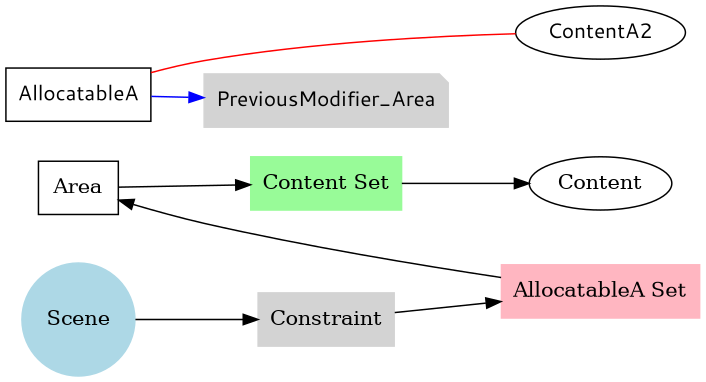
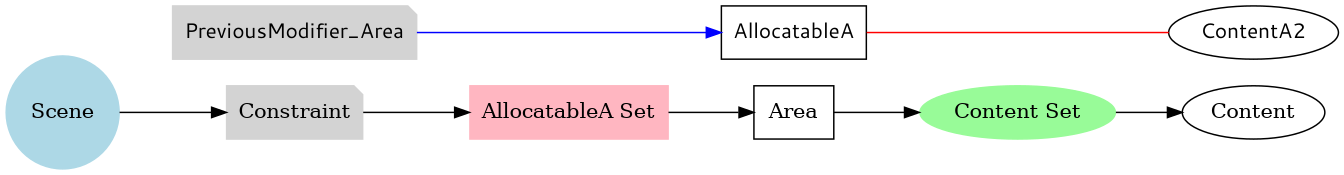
(170, 97) -> (562, 33)
(326, 183) -> (1018, 112)
(326, 320) -> (295, 112)
